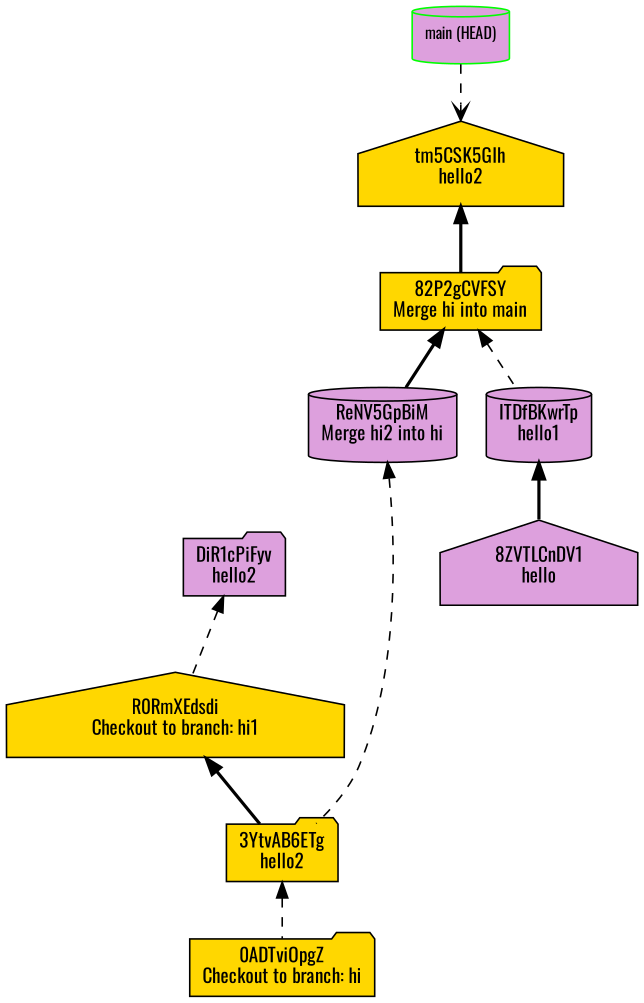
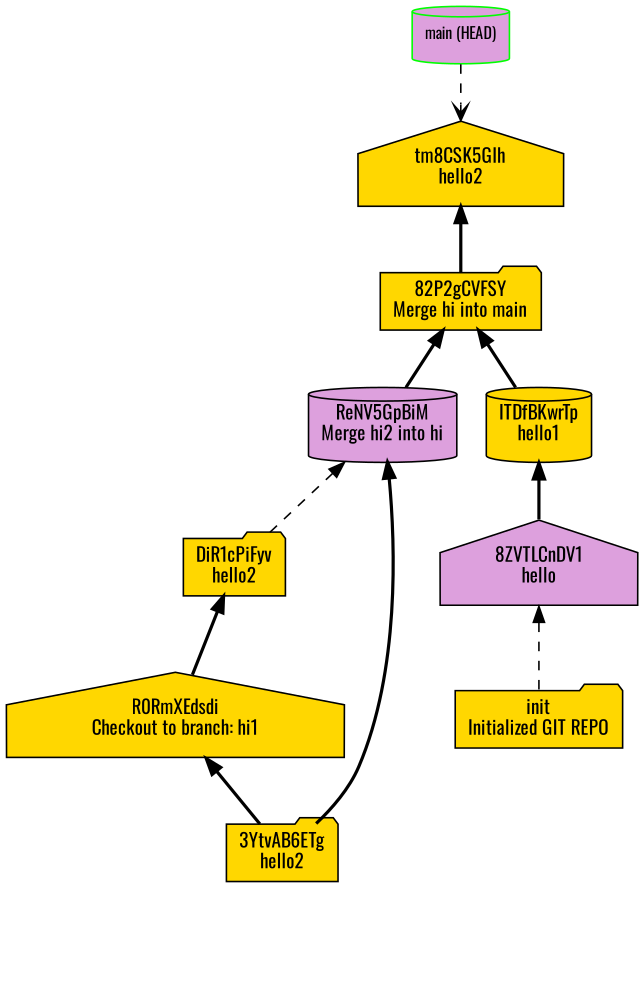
(461, 168) -> (461, 168)
(501, 366) -> (501, 366)
(539, 425) -> (539, 425)
none -> (298, 506)
(234, 567) -> (234, 567)
(205, 643) -> (205, 643)
(387, 660) -> (387, 660)
none -> (539, 719)
(282, 968) -> none
